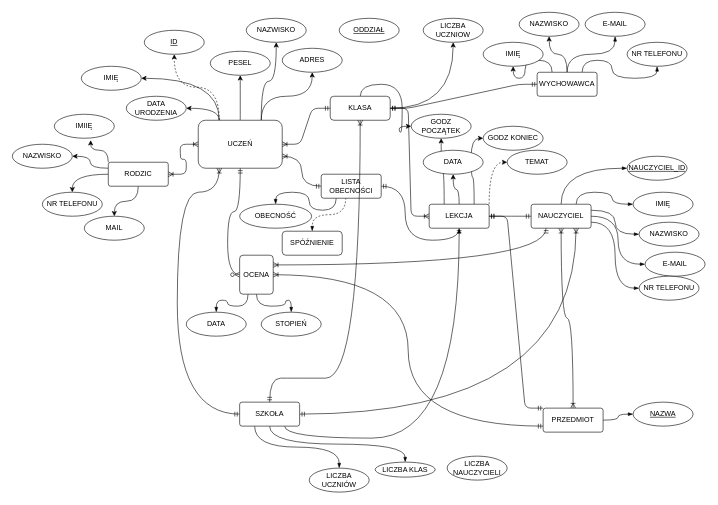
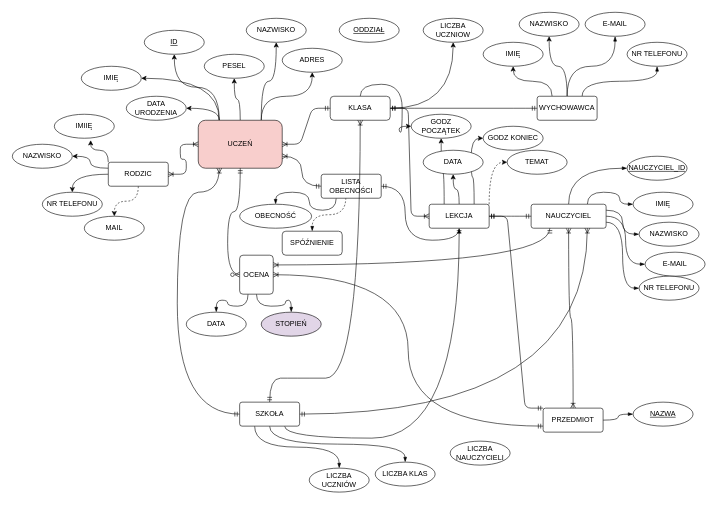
(240, 63) -> (234, 66)
(178, 76) -> (178, 76)
(567, 84) -> (567, 108)
(240, 144) -> (240, 144)
(127, 201) -> (127, 201)
(561, 216) -> (569, 216)
(291, 324) -> (291, 324)
(477, 468) -> (480, 453)
(405, 470) -> (405, 474)
